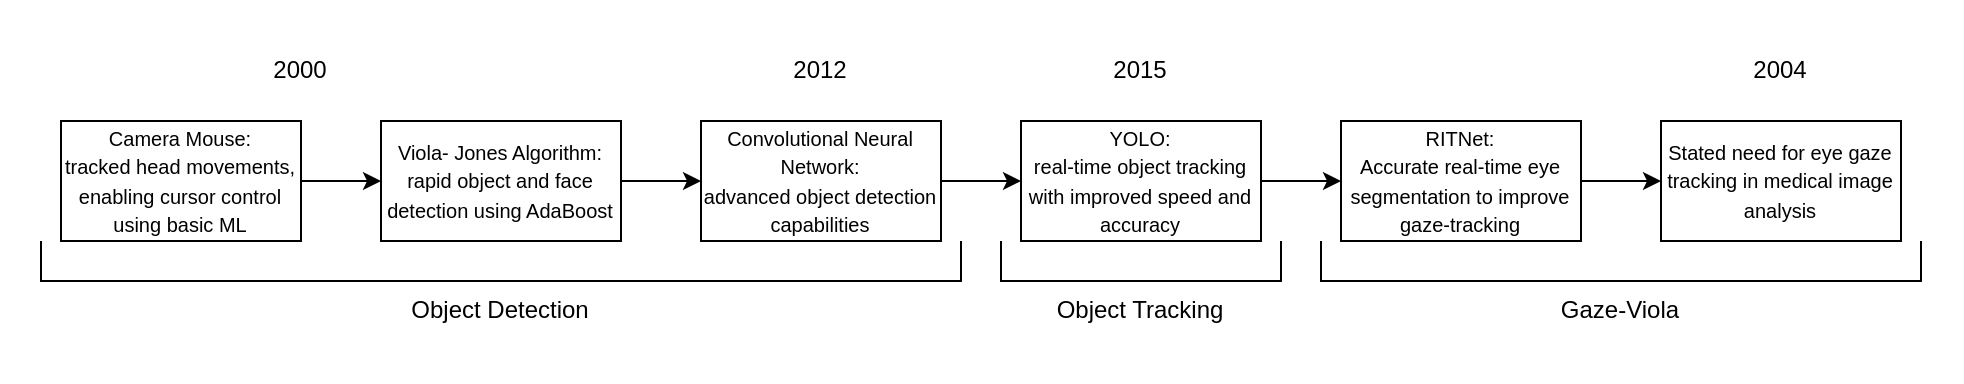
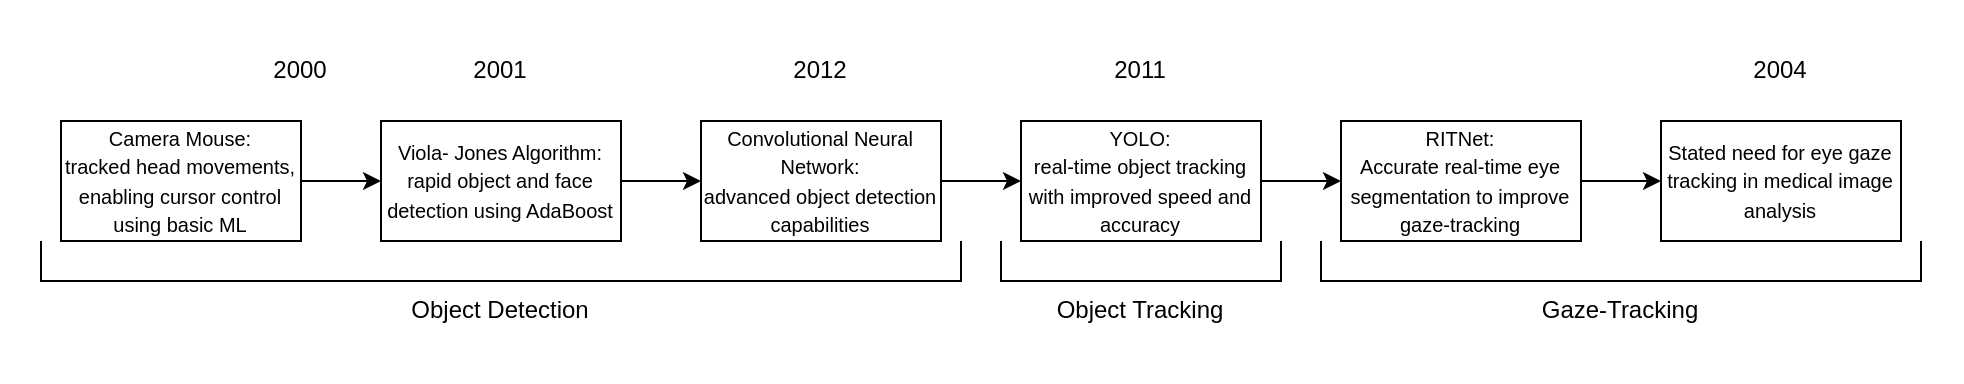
none -> (501, 71)
(1141, 71) -> (1141, 71)
(1621, 311) -> (1621, 311)
